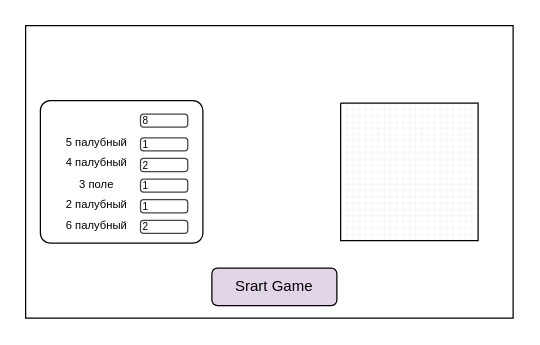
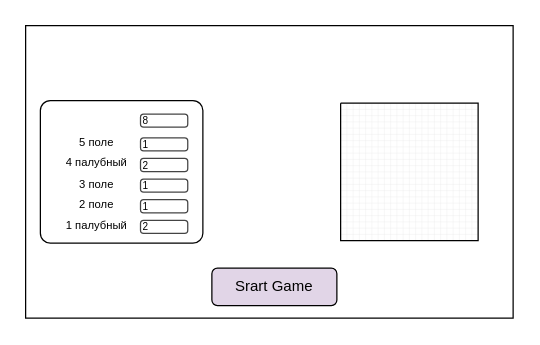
(97, 142) -> (97, 142)
(97, 203) -> (97, 203)
(97, 224) -> (97, 224)
